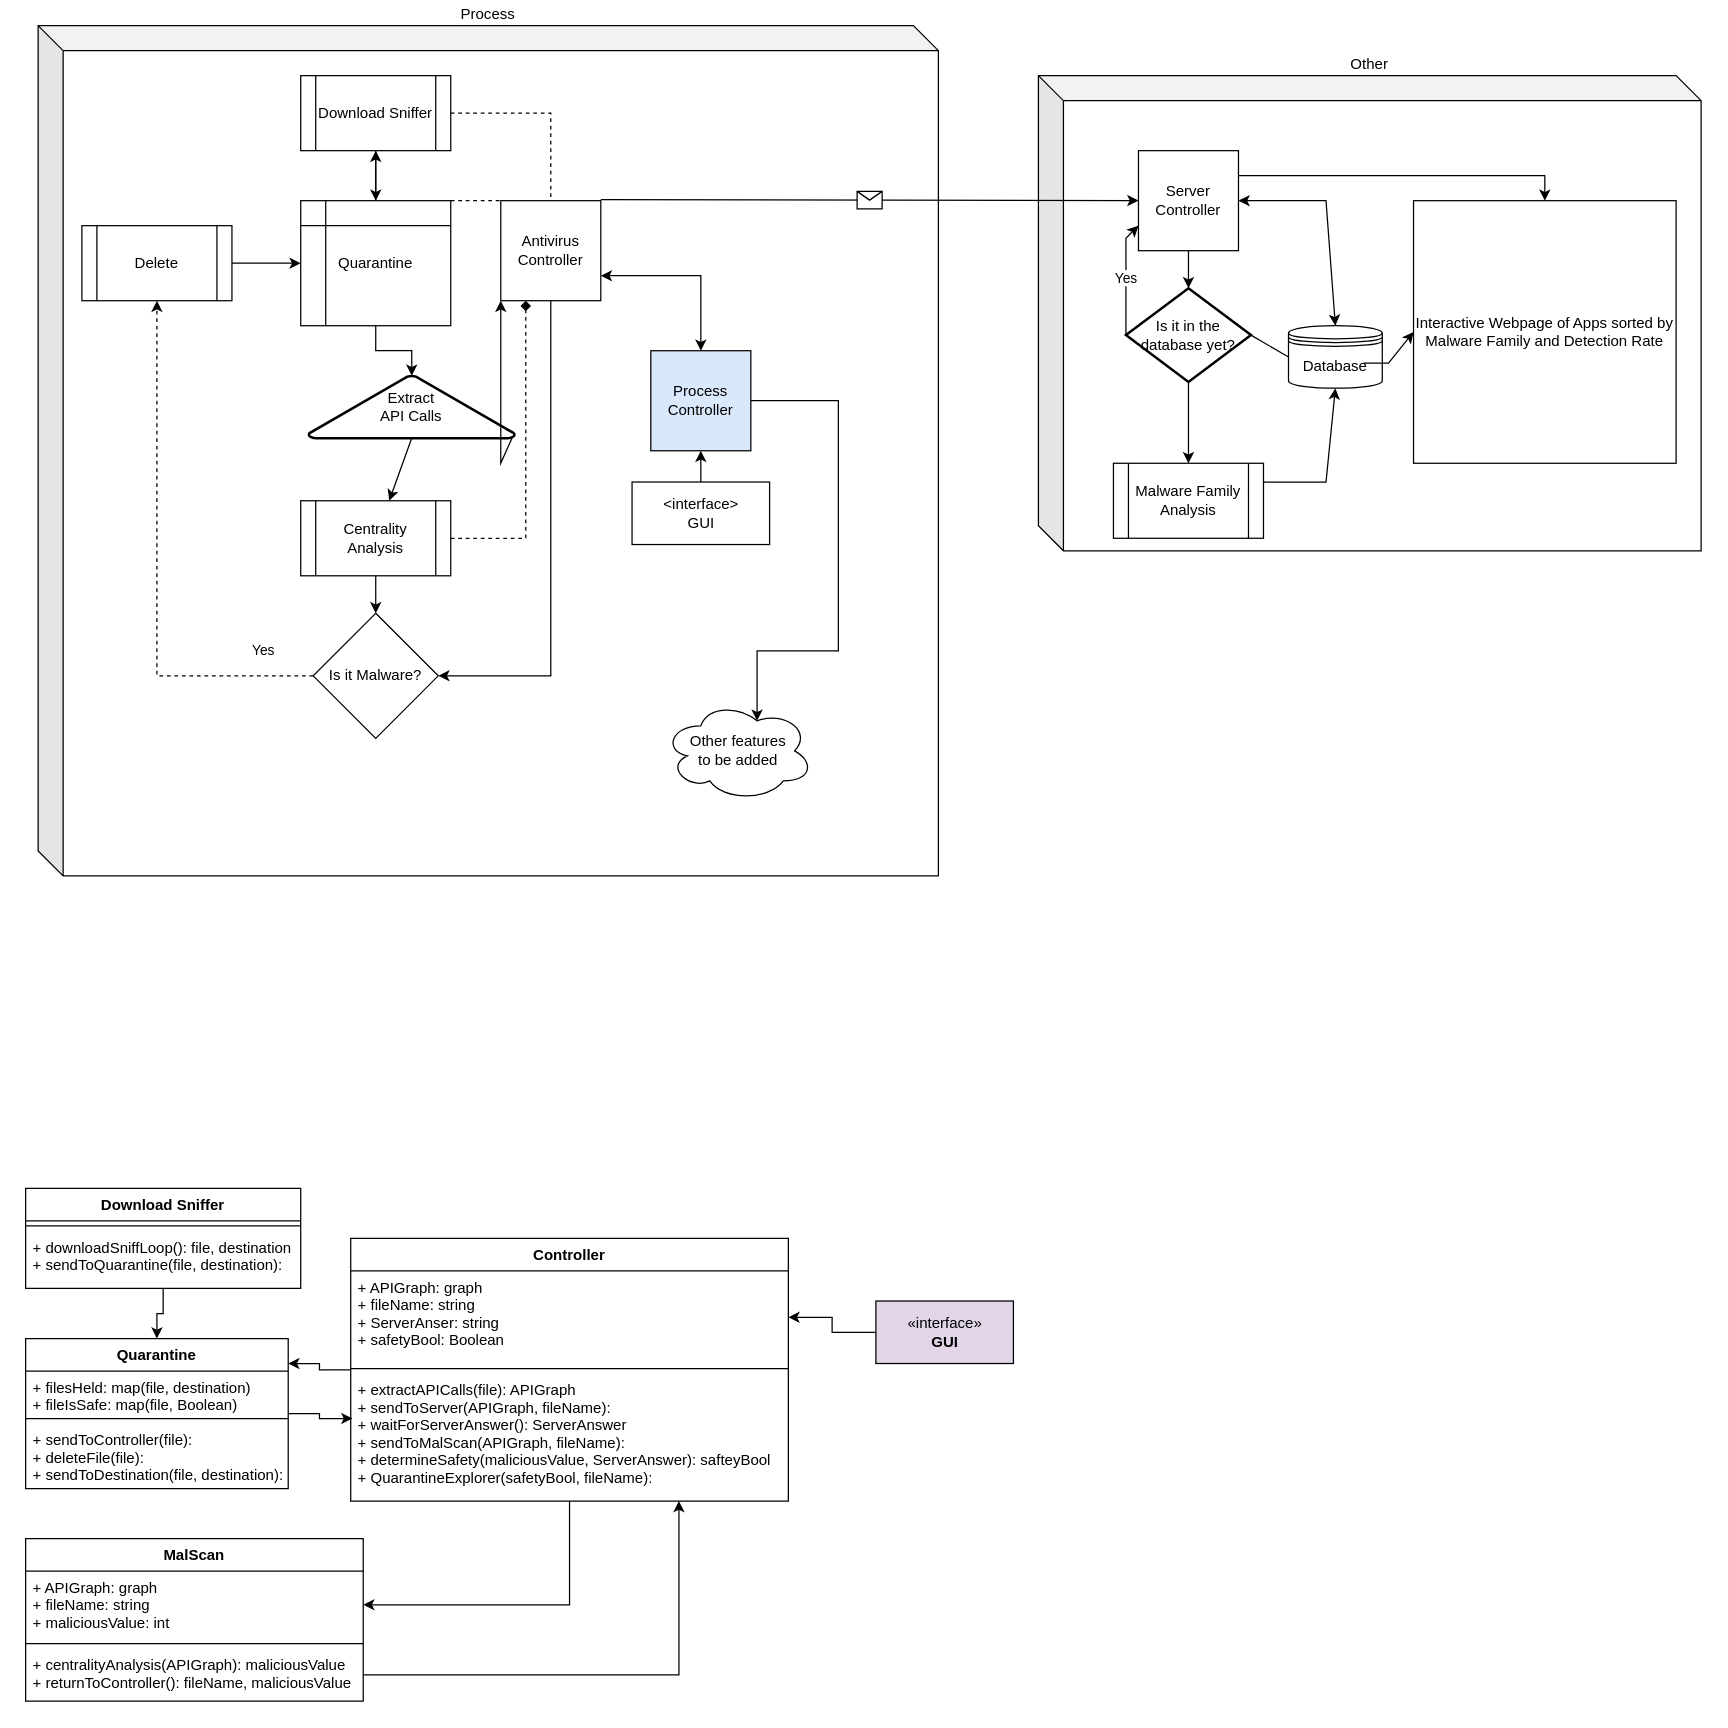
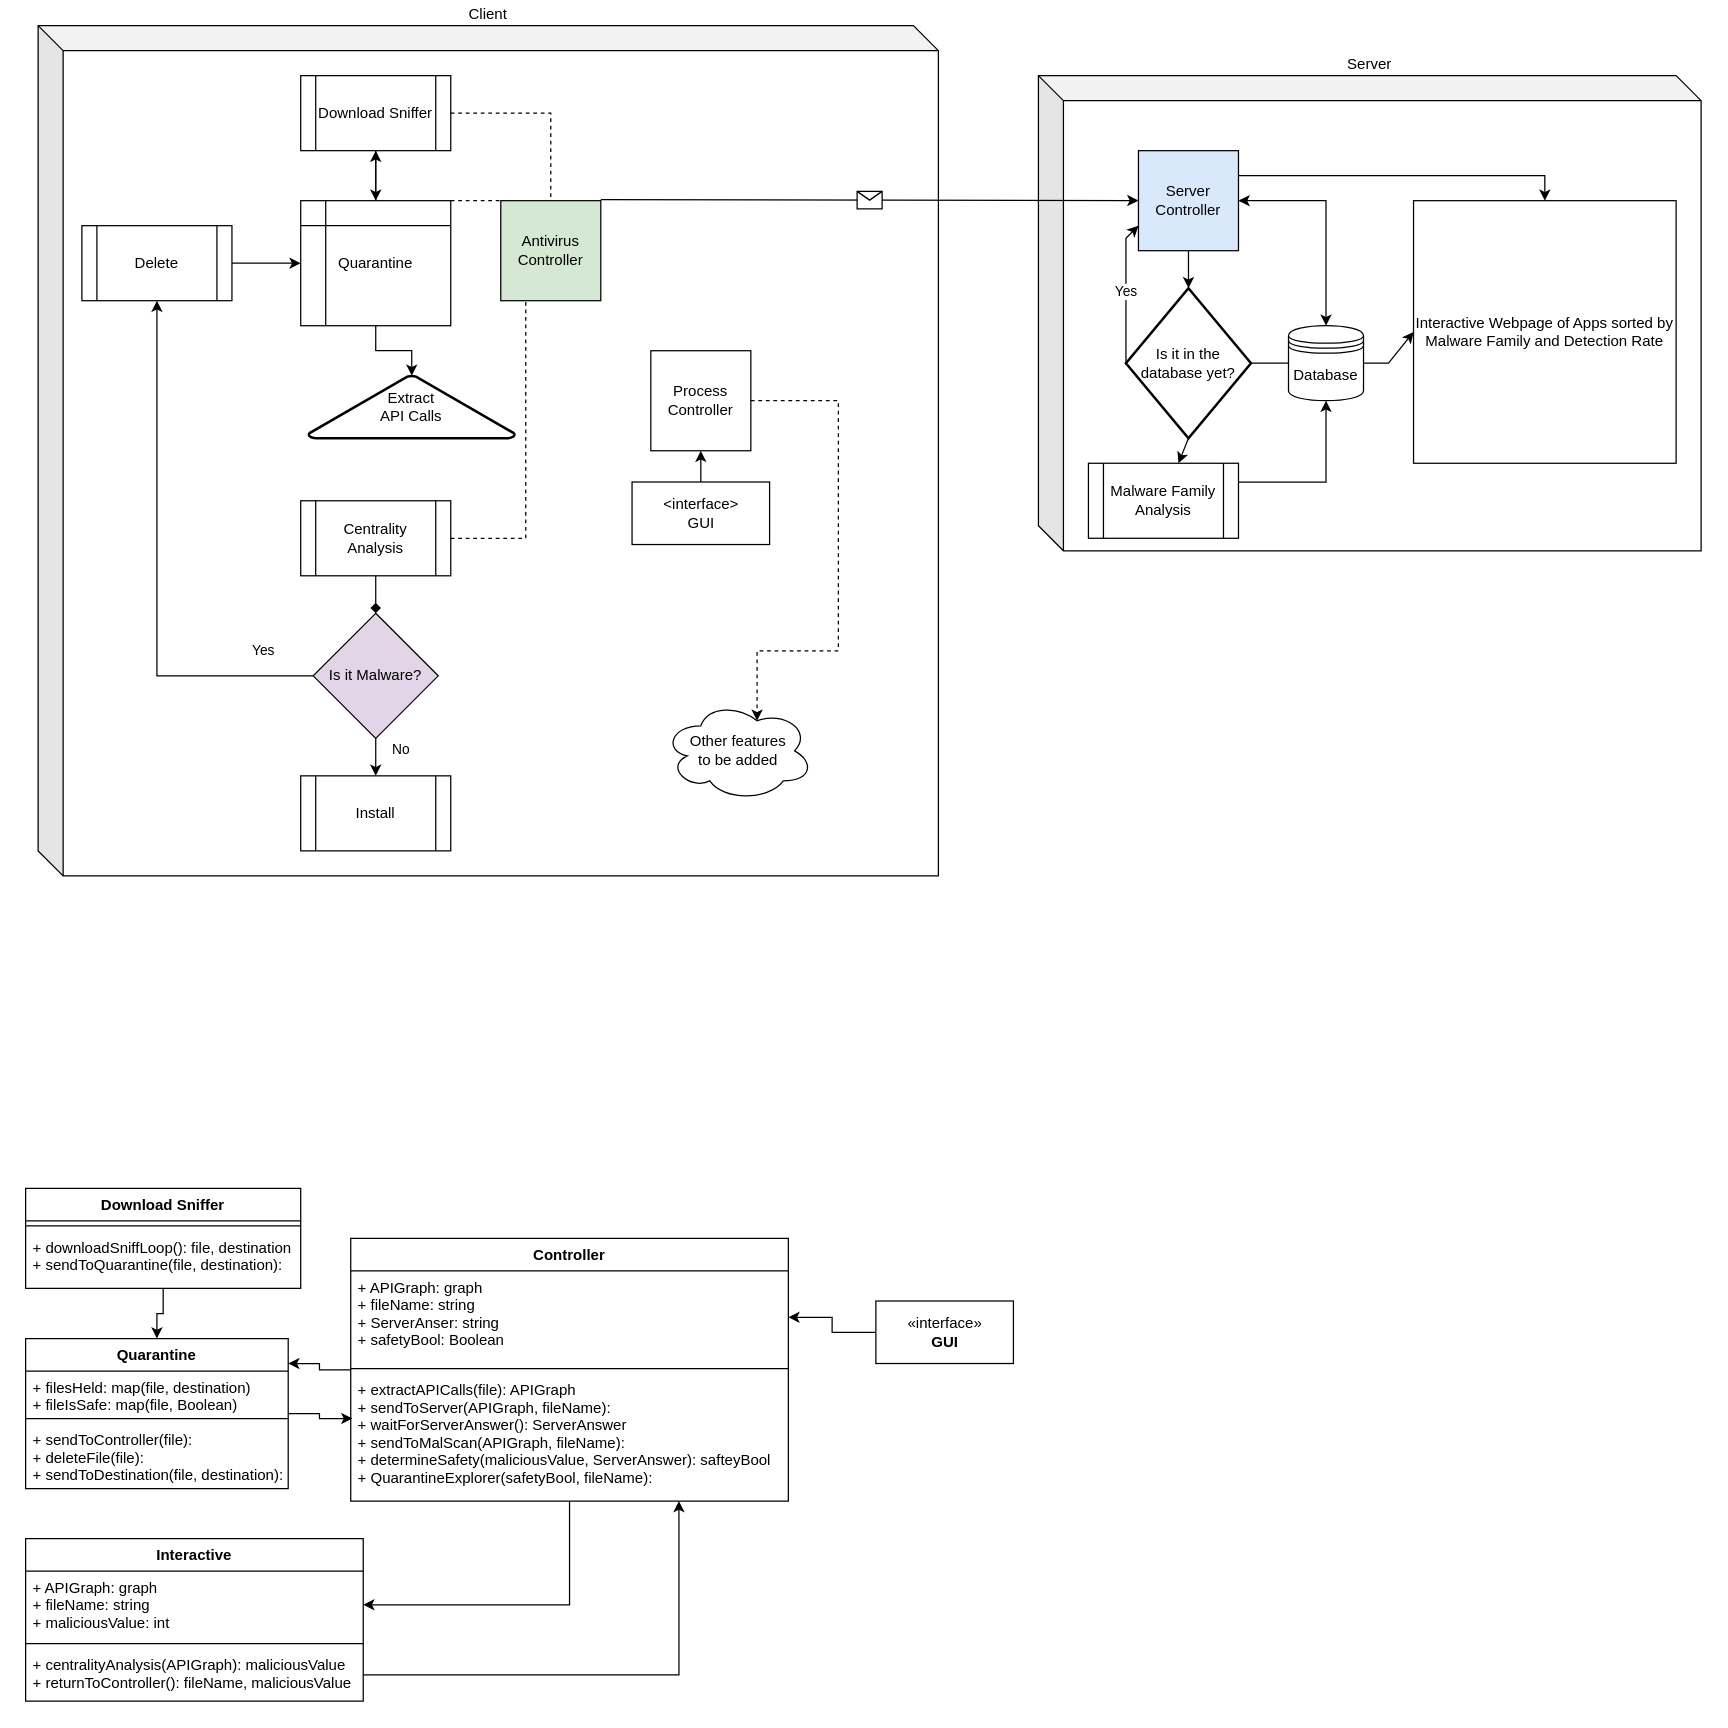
(488, 13) -> (488, 13)
(1369, 63) -> (1369, 63)
(1188, 201) -> (1188, 201)
(551, 251) -> (551, 251)
(689, 276) -> none
(526, 311) -> (526, 306)
(1188, 335) -> (1188, 363)
(1335, 357) -> (1326, 363)
(501, 400) -> none
(701, 401) -> (701, 401)
(402, 466) -> none
(1188, 501) -> (1163, 501)
(551, 540) -> none
(838, 555) -> (838, 555)
(157, 569) -> (157, 569)
(376, 603) -> (376, 602)
(376, 676) -> (376, 676)
none -> (376, 761)
none -> (376, 813)
(944, 1332) -> (944, 1332)
(194, 1555) -> (194, 1555)
